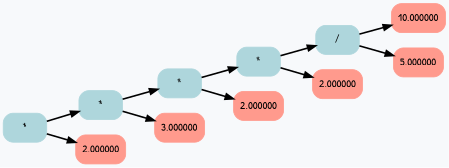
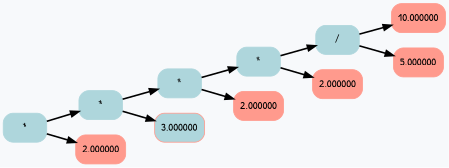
(180, 128) -> (180, 128)
